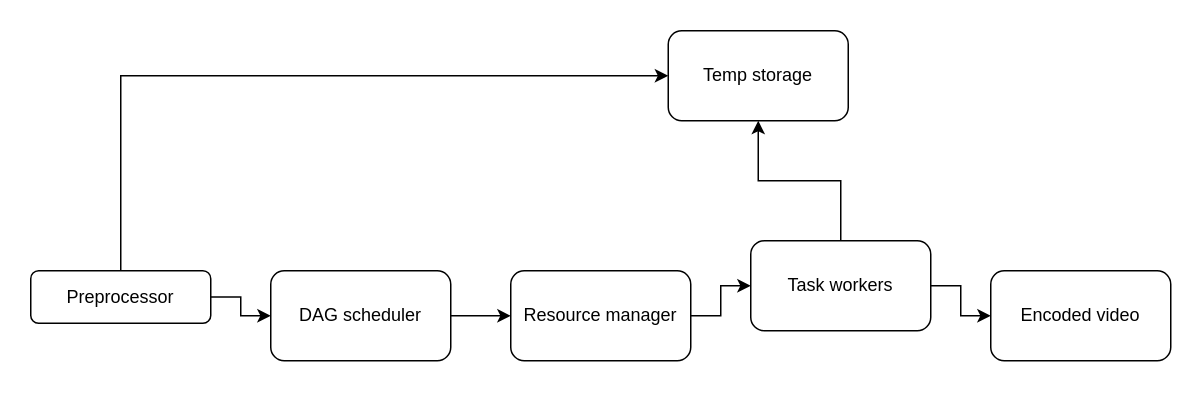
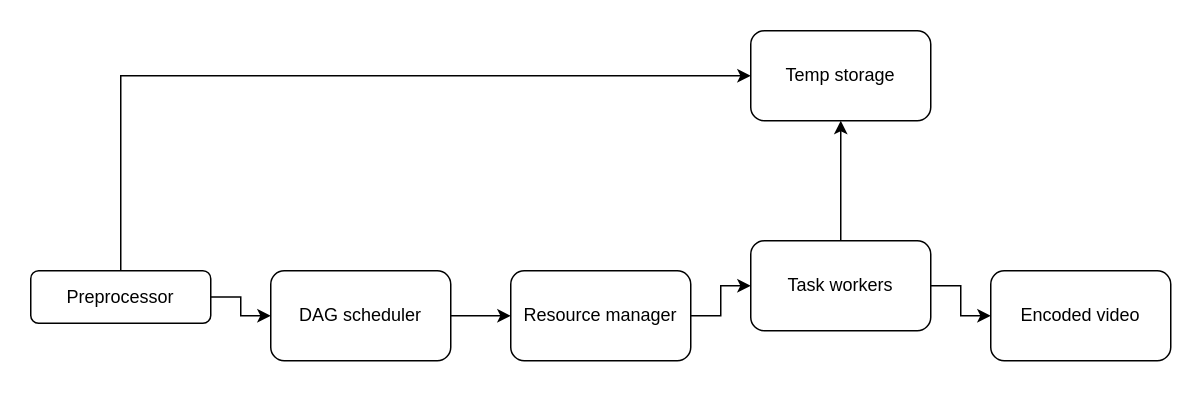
(758, 76) -> (841, 76)
